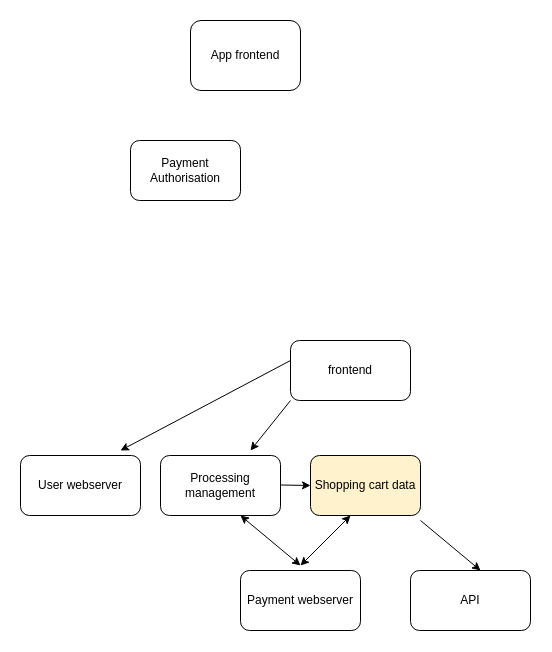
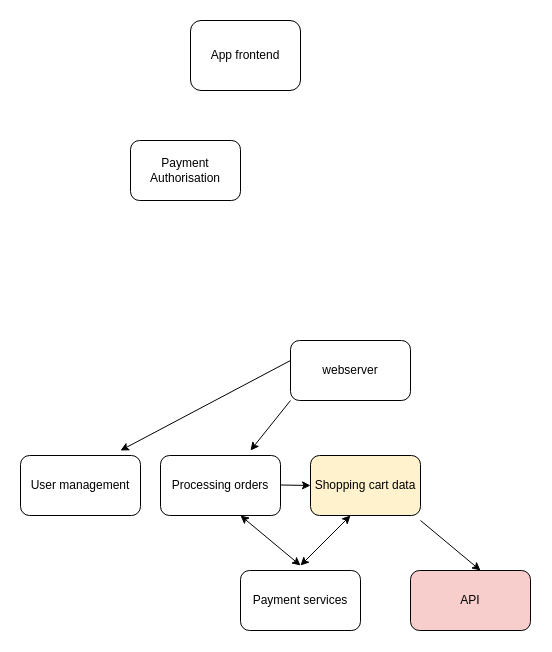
(351, 371) -> (351, 371)
(81, 486) -> (81, 486)
(221, 486) -> (221, 486)
(301, 601) -> (301, 601)
(471, 601) -> (471, 601)
